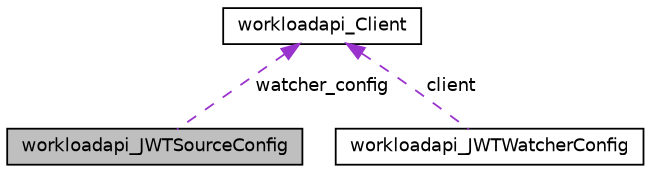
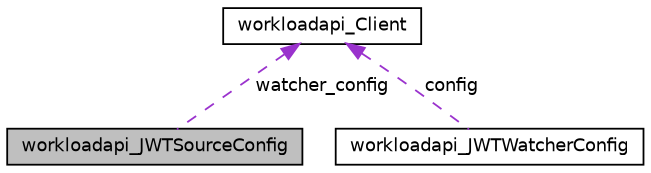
(449, 86) -> (449, 86)
